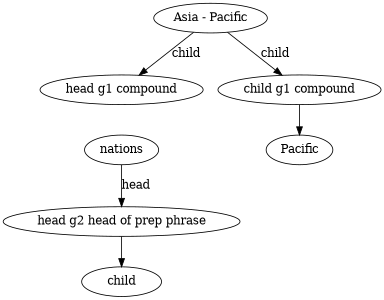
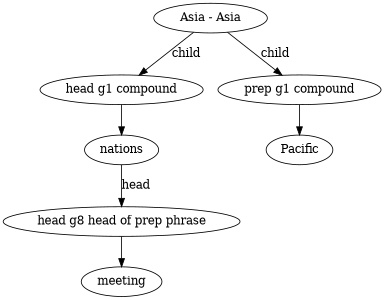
(211, 18) -> (211, 18)
(299, 90) -> (299, 90)
none -> (122, 116)
(122, 222) -> (122, 222)
(122, 282) -> (122, 282)
